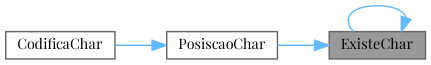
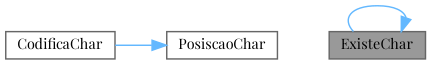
(296, 45) -> none
